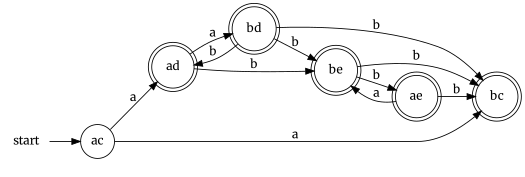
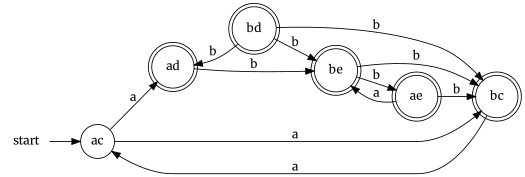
(206, 44) -> none
none -> (314, 174)
